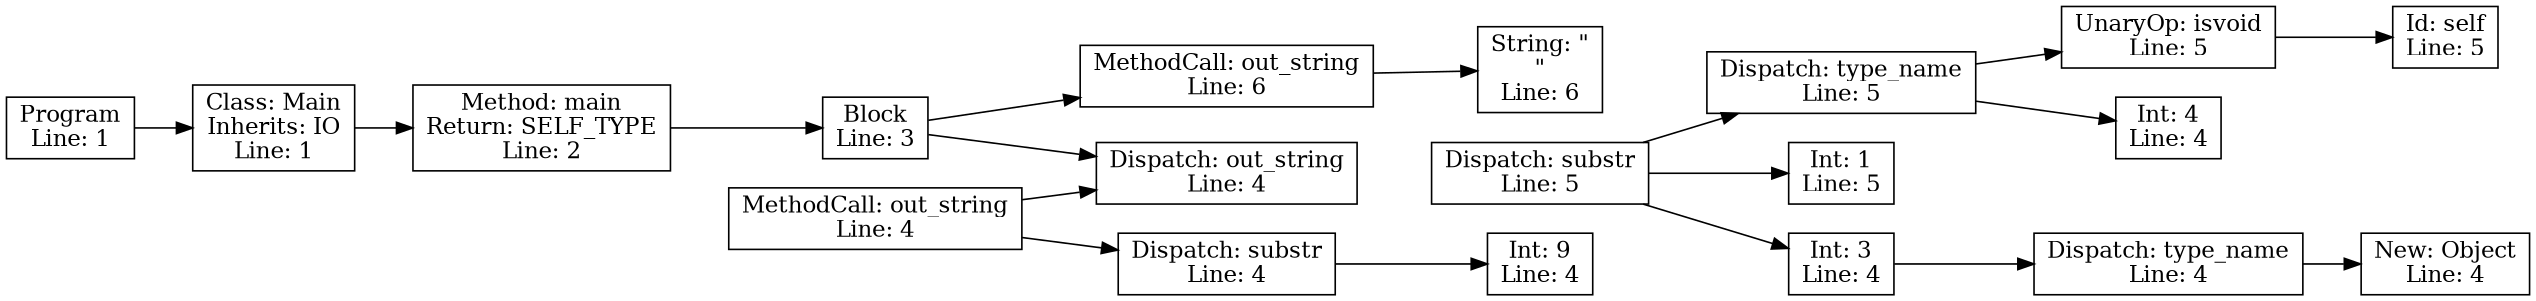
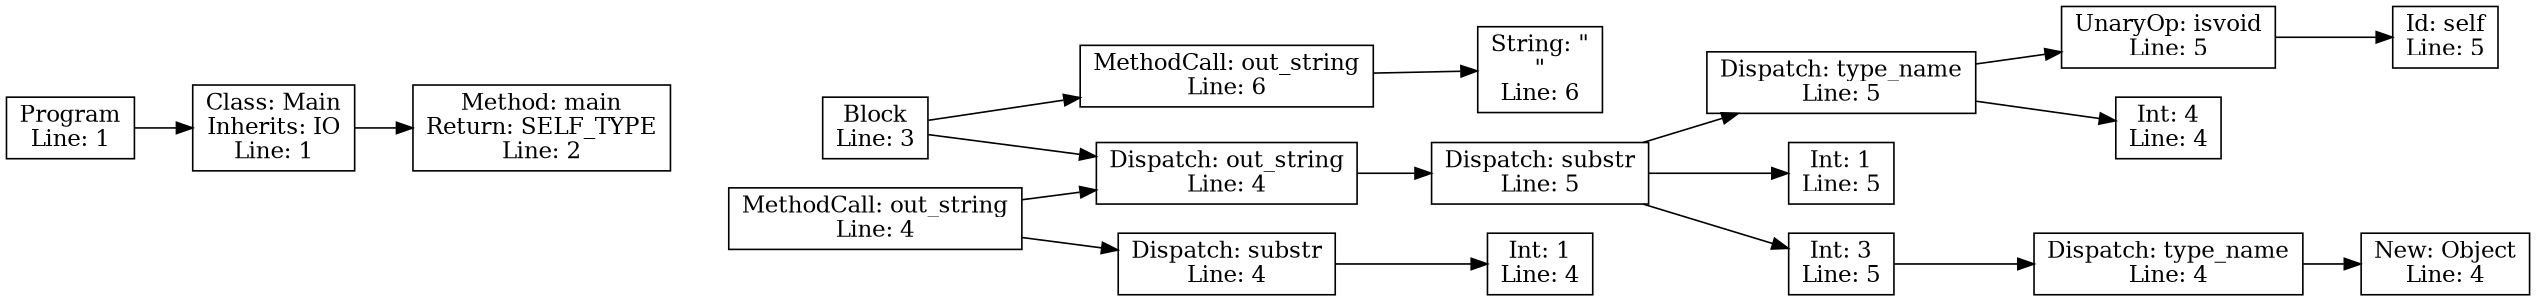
(738, 128) -> none
none -> (1386, 173)
(1540, 264) -> (1540, 264)
(1841, 264) -> (1841, 264)
